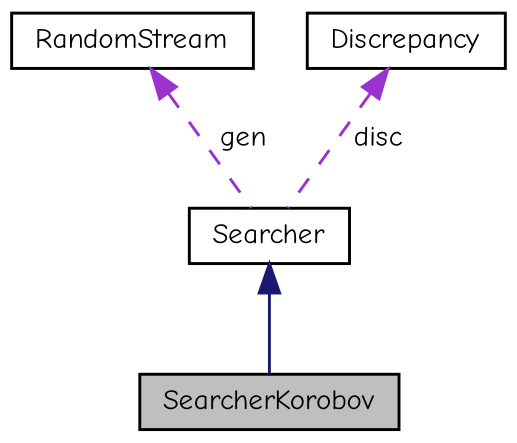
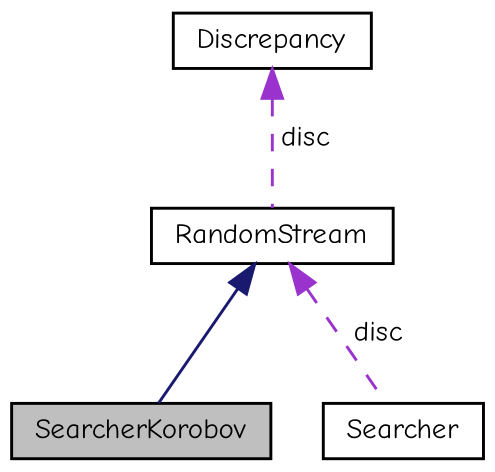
(239, 138) -> (374, 333)
(329, 151) -> (272, 153)
(269, 334) -> (198, 346)
